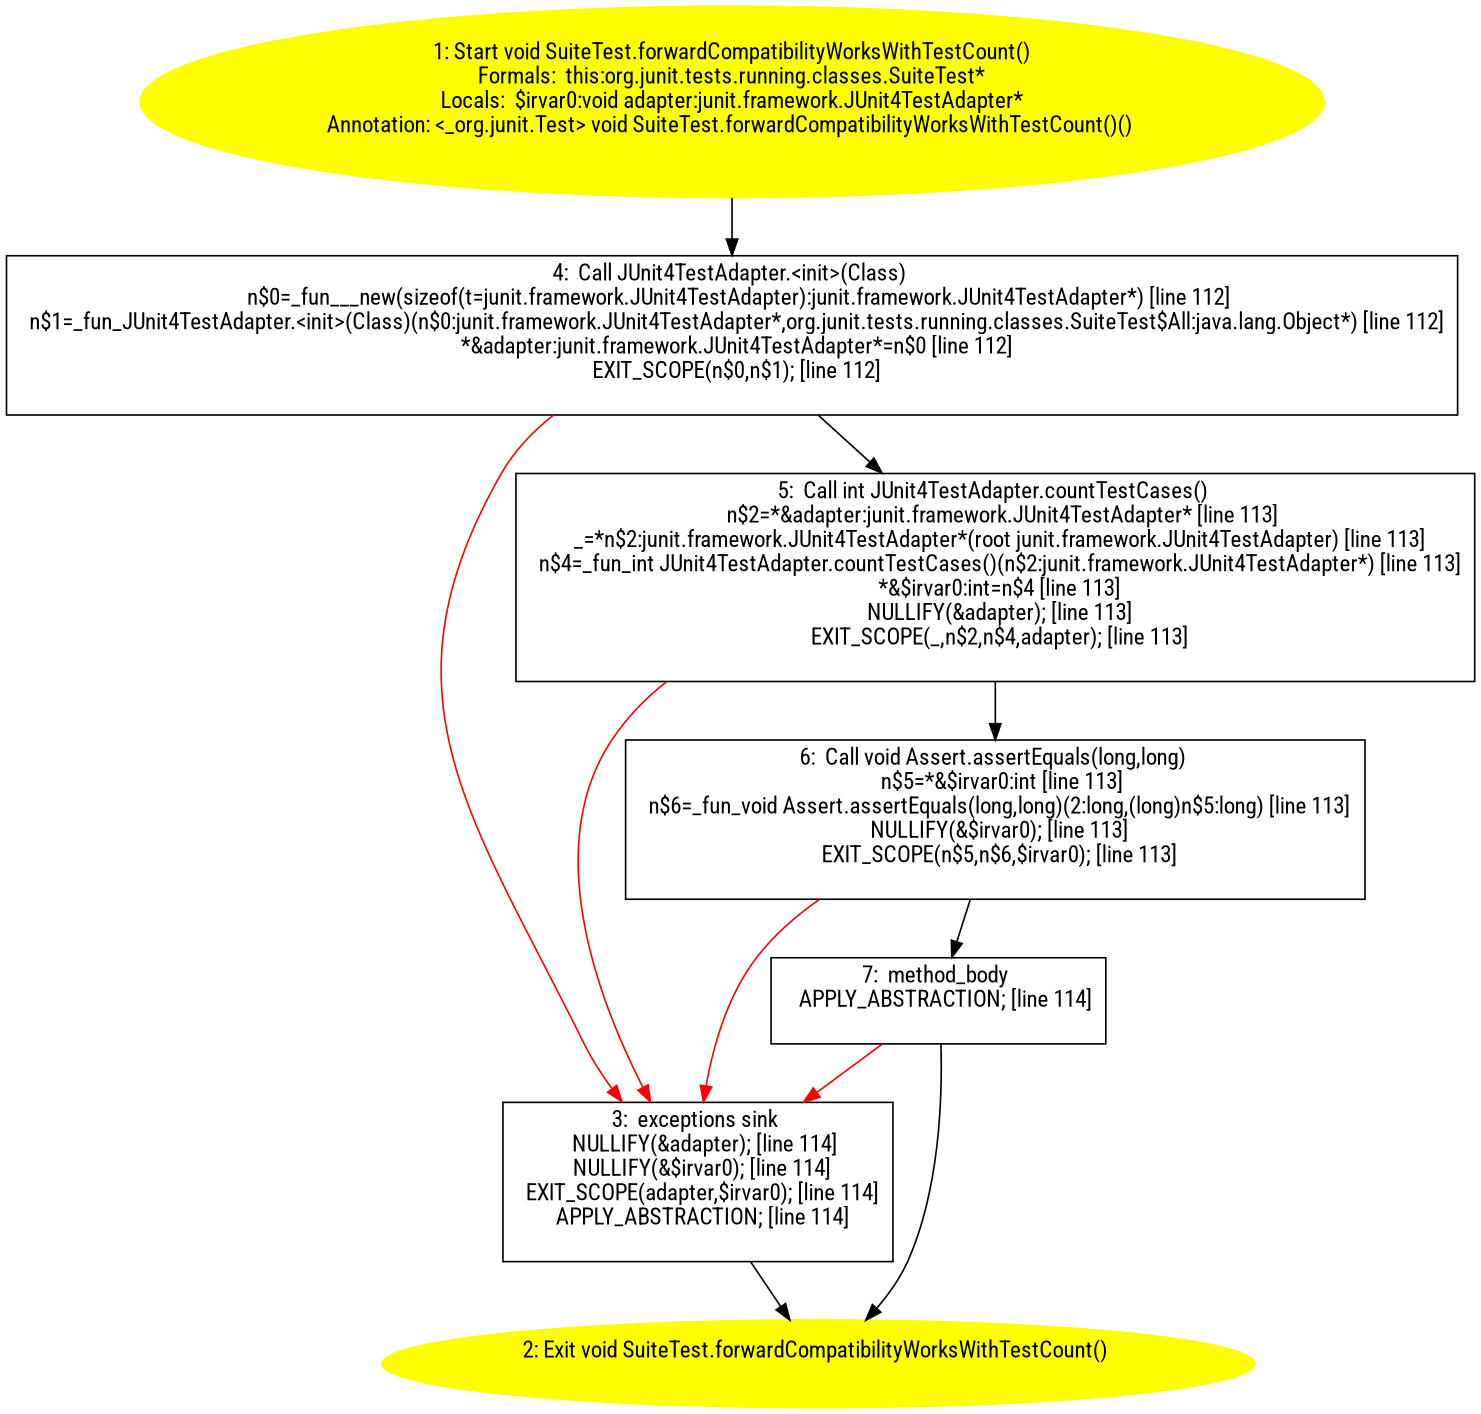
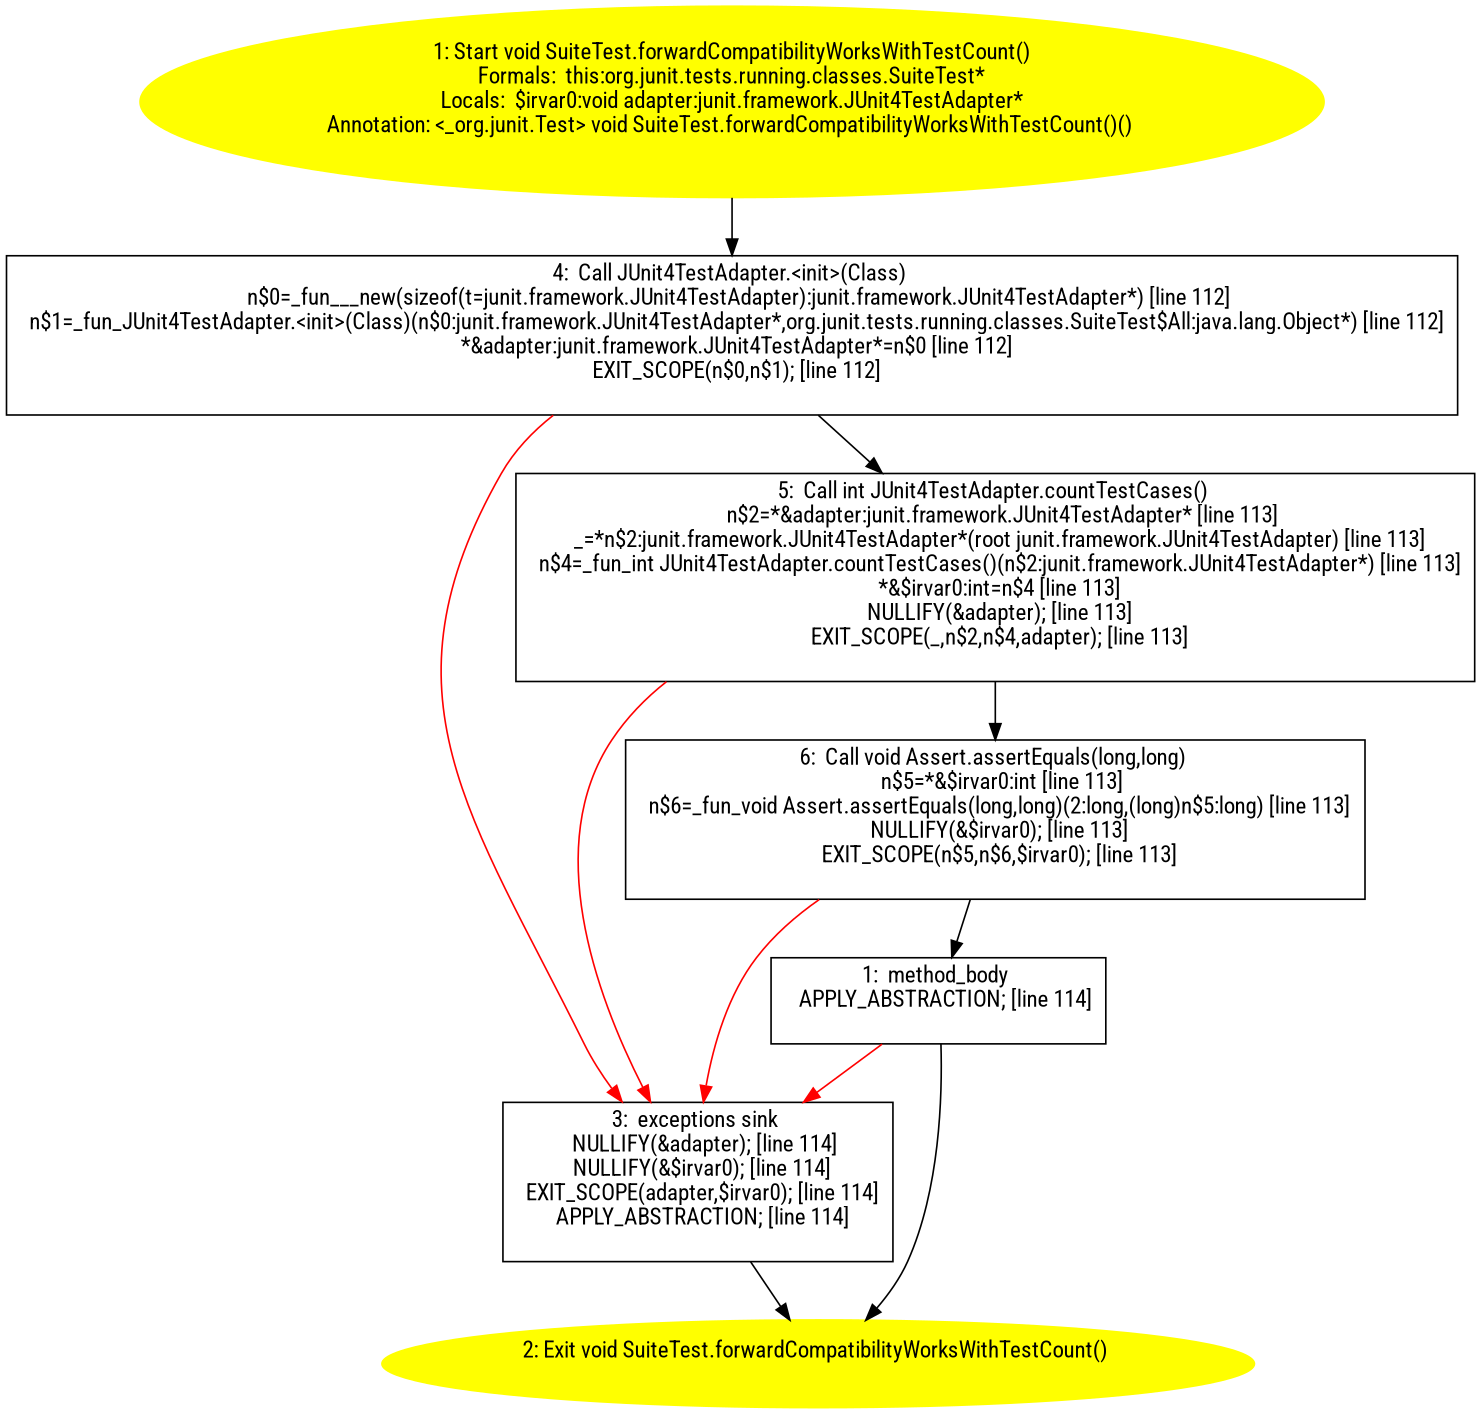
(938, 1001) -> (938, 1001)
